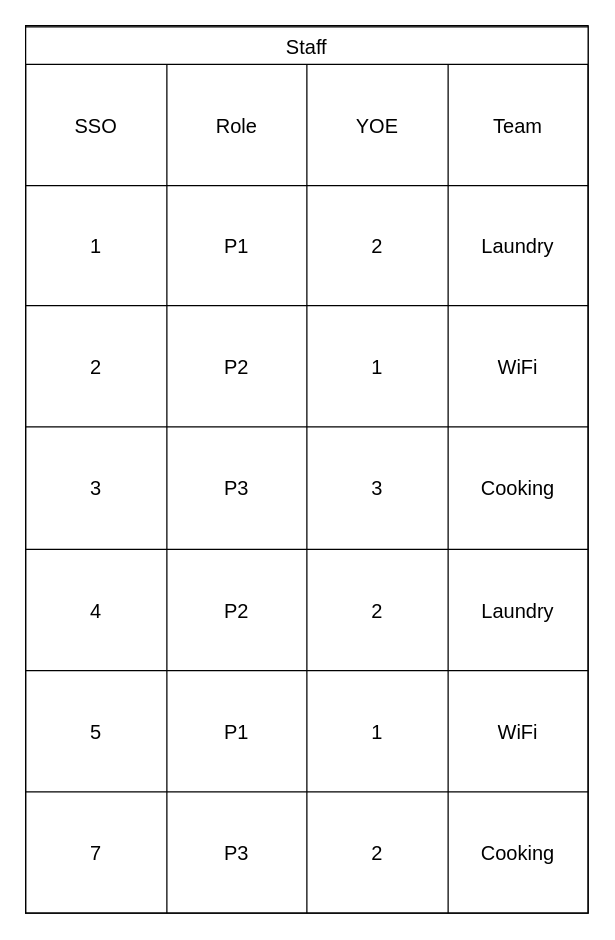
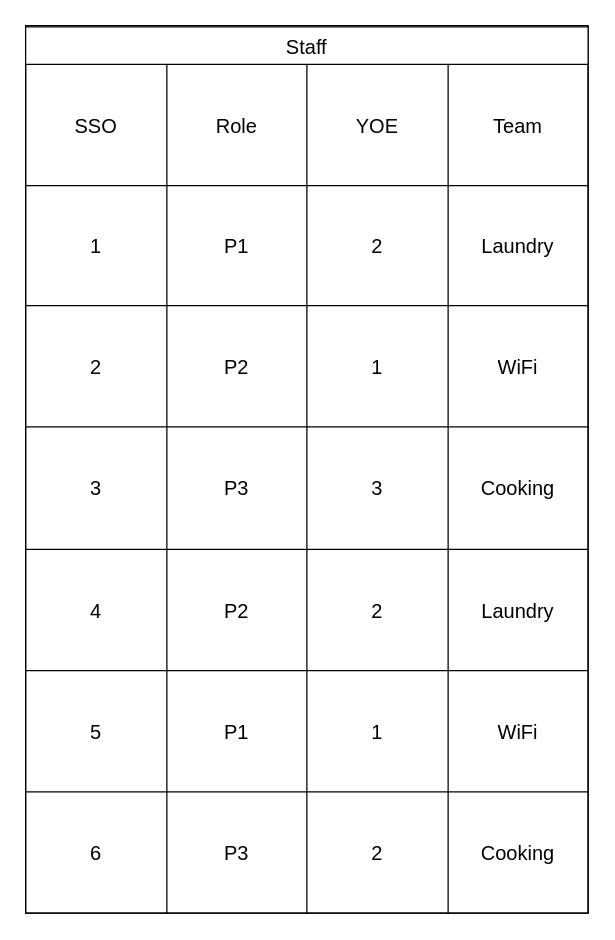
(96, 853) -> (96, 853)
